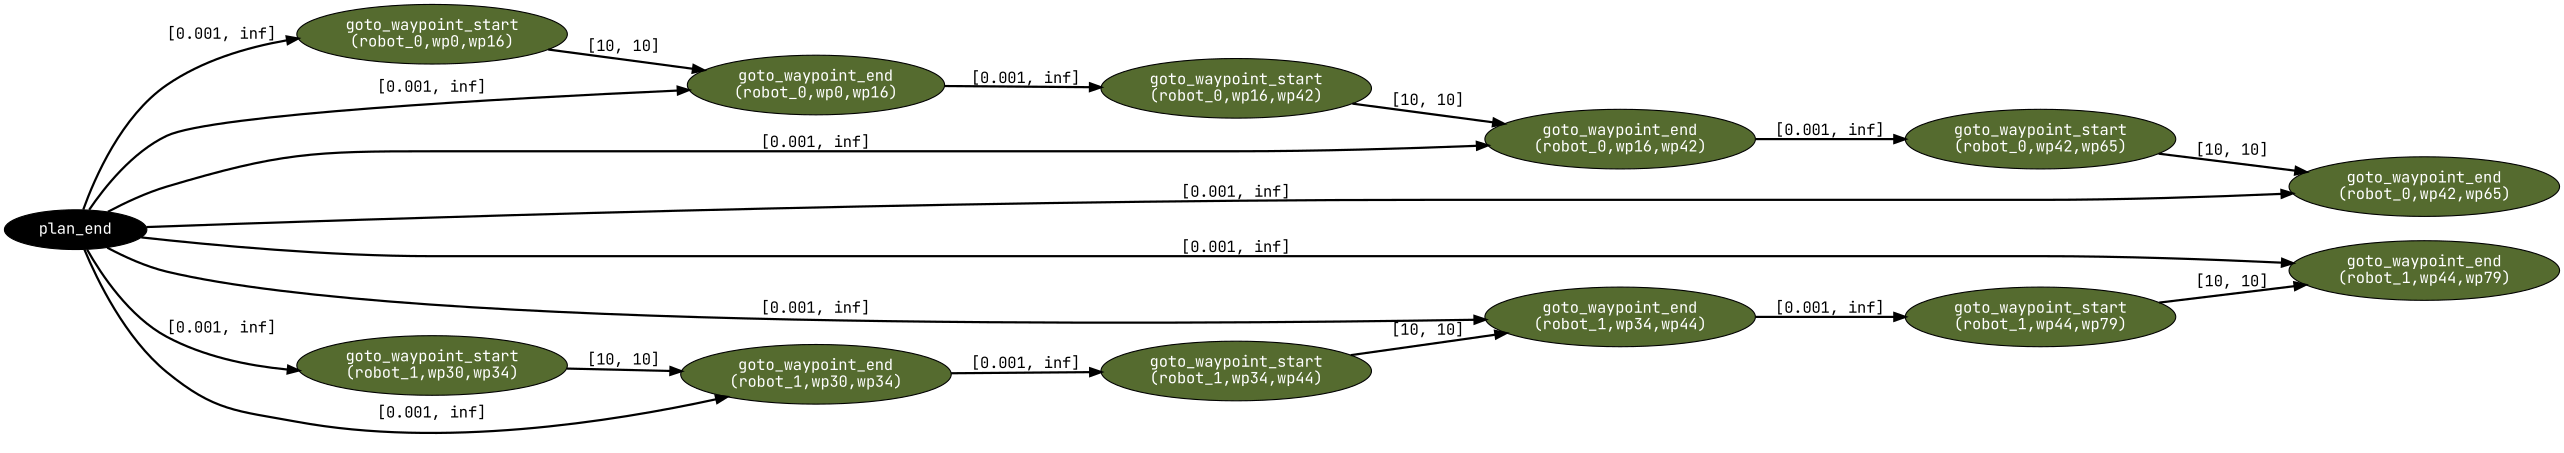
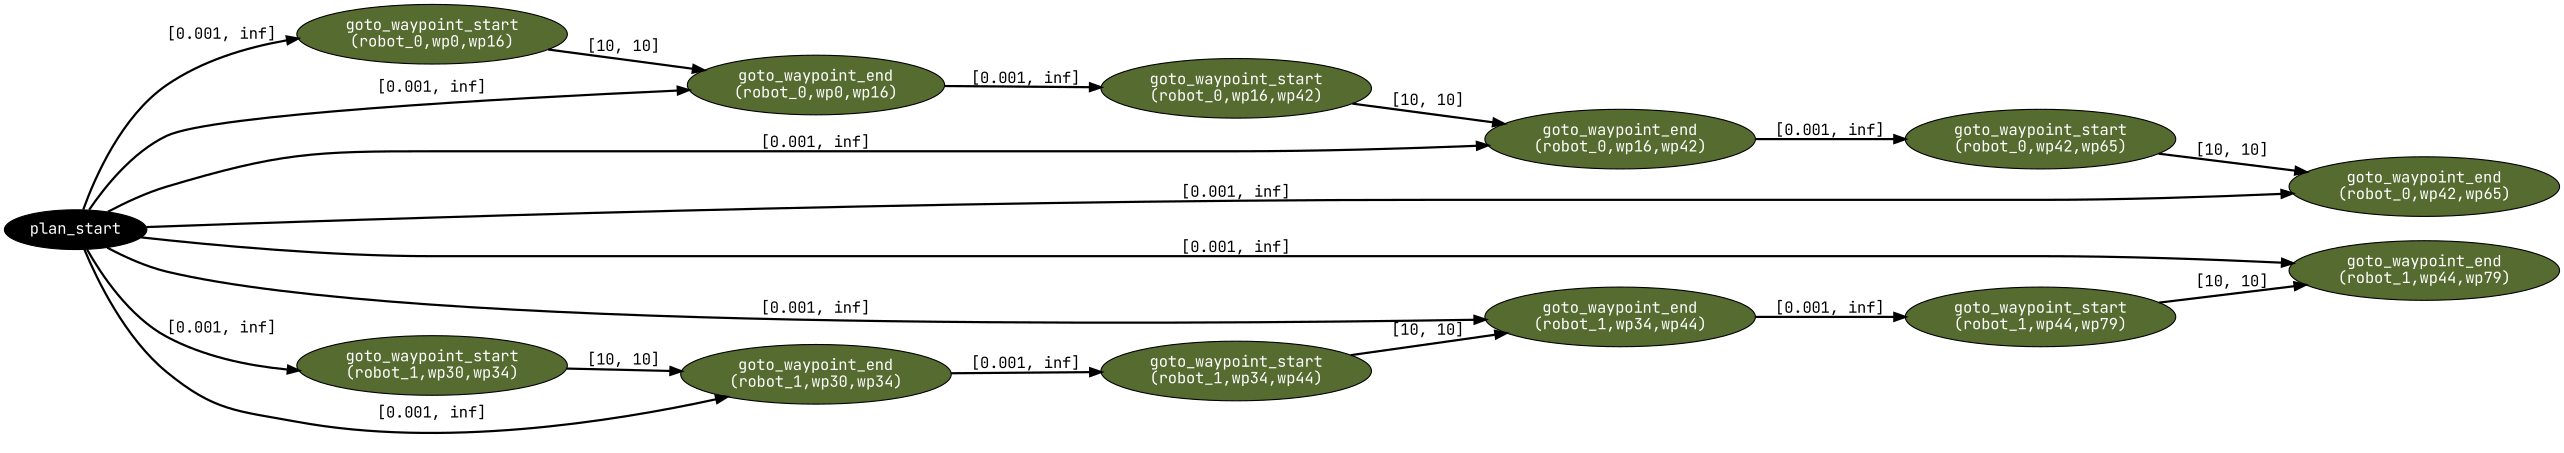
(76, 230) -> (76, 230)
